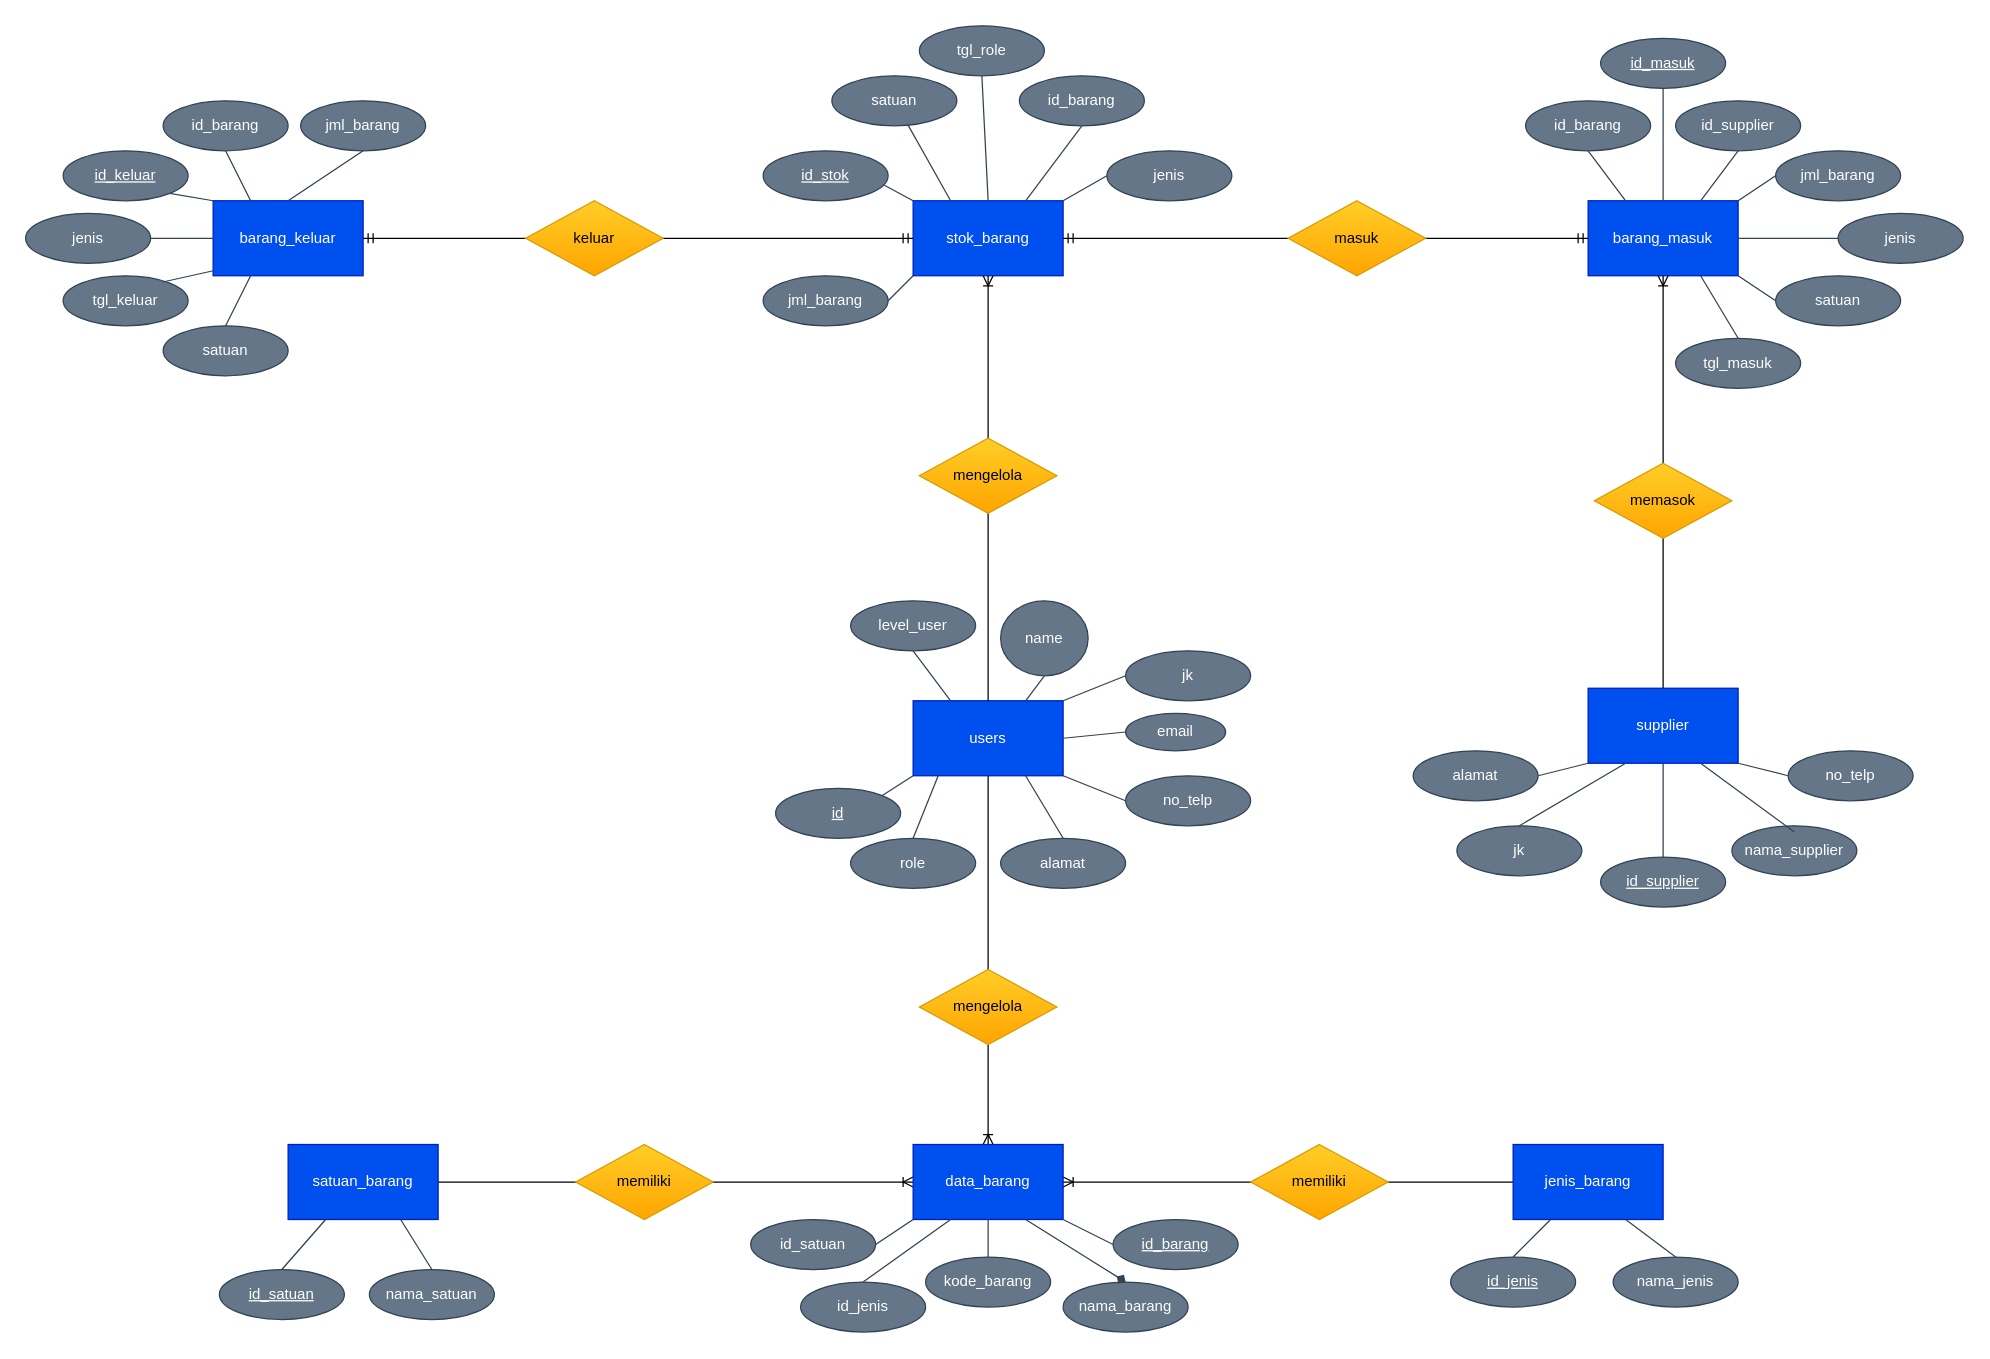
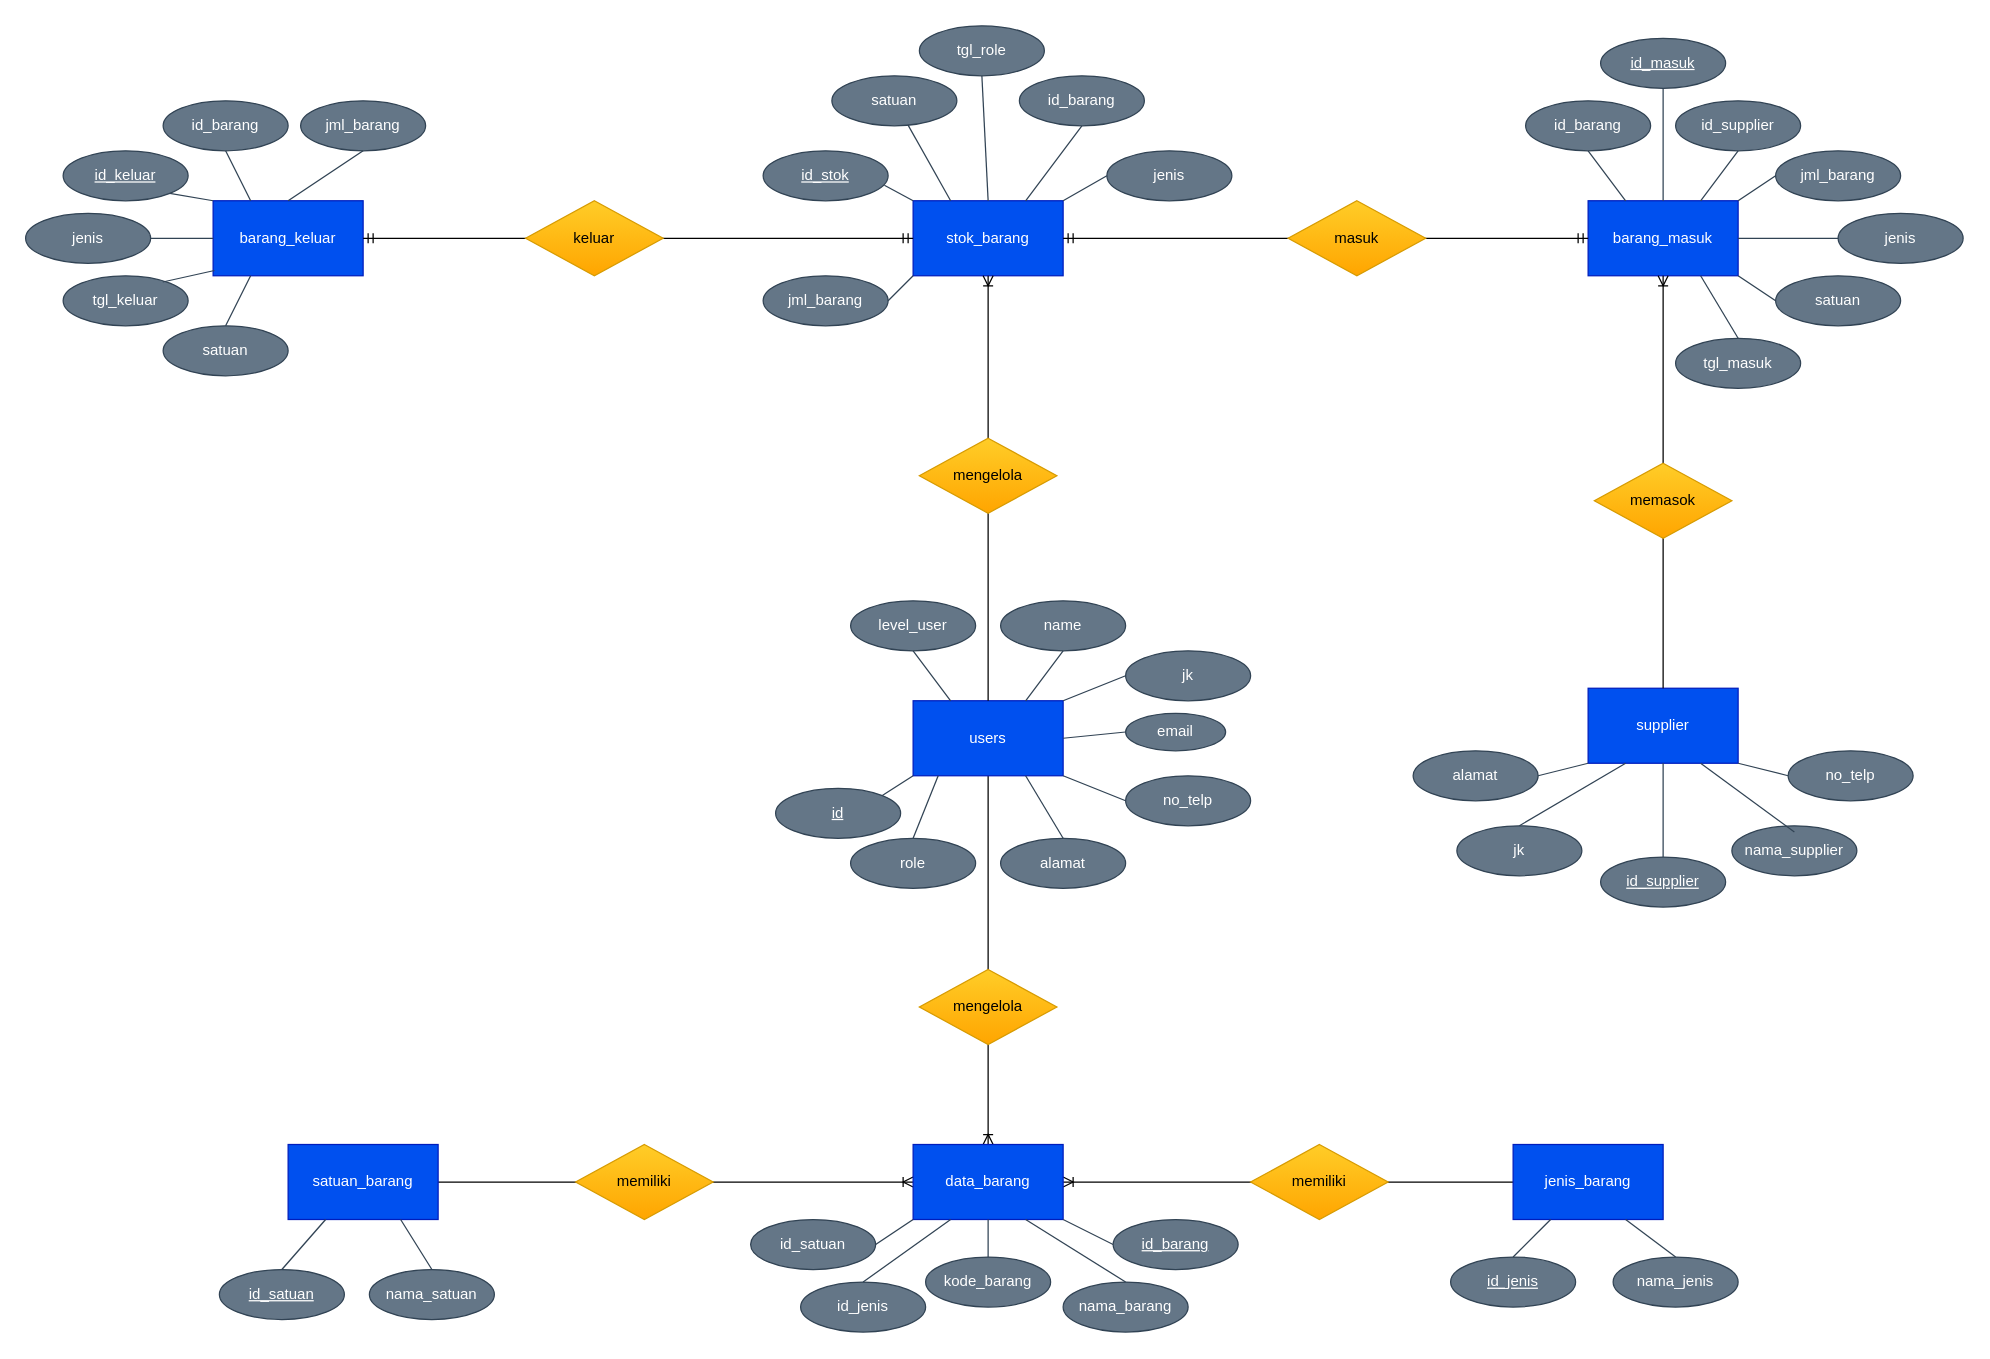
(1044, 638) -> (1063, 626)
(1117, 1276) -> (1120, 1279)
